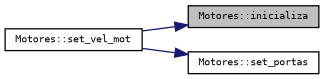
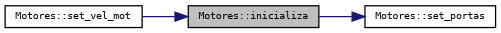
(159, 51) -> (335, 17)
